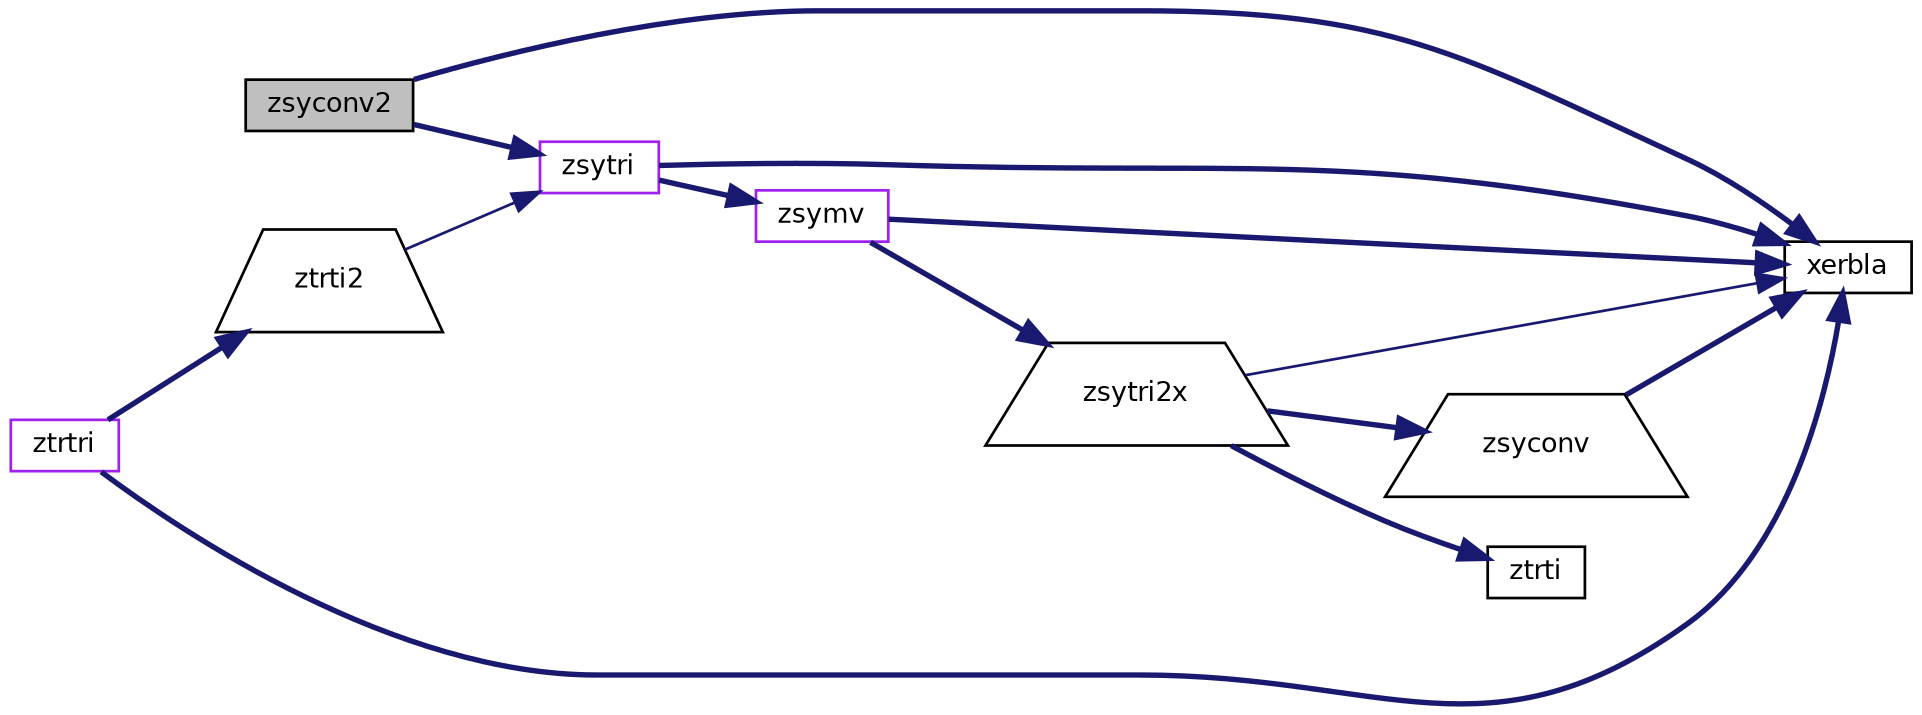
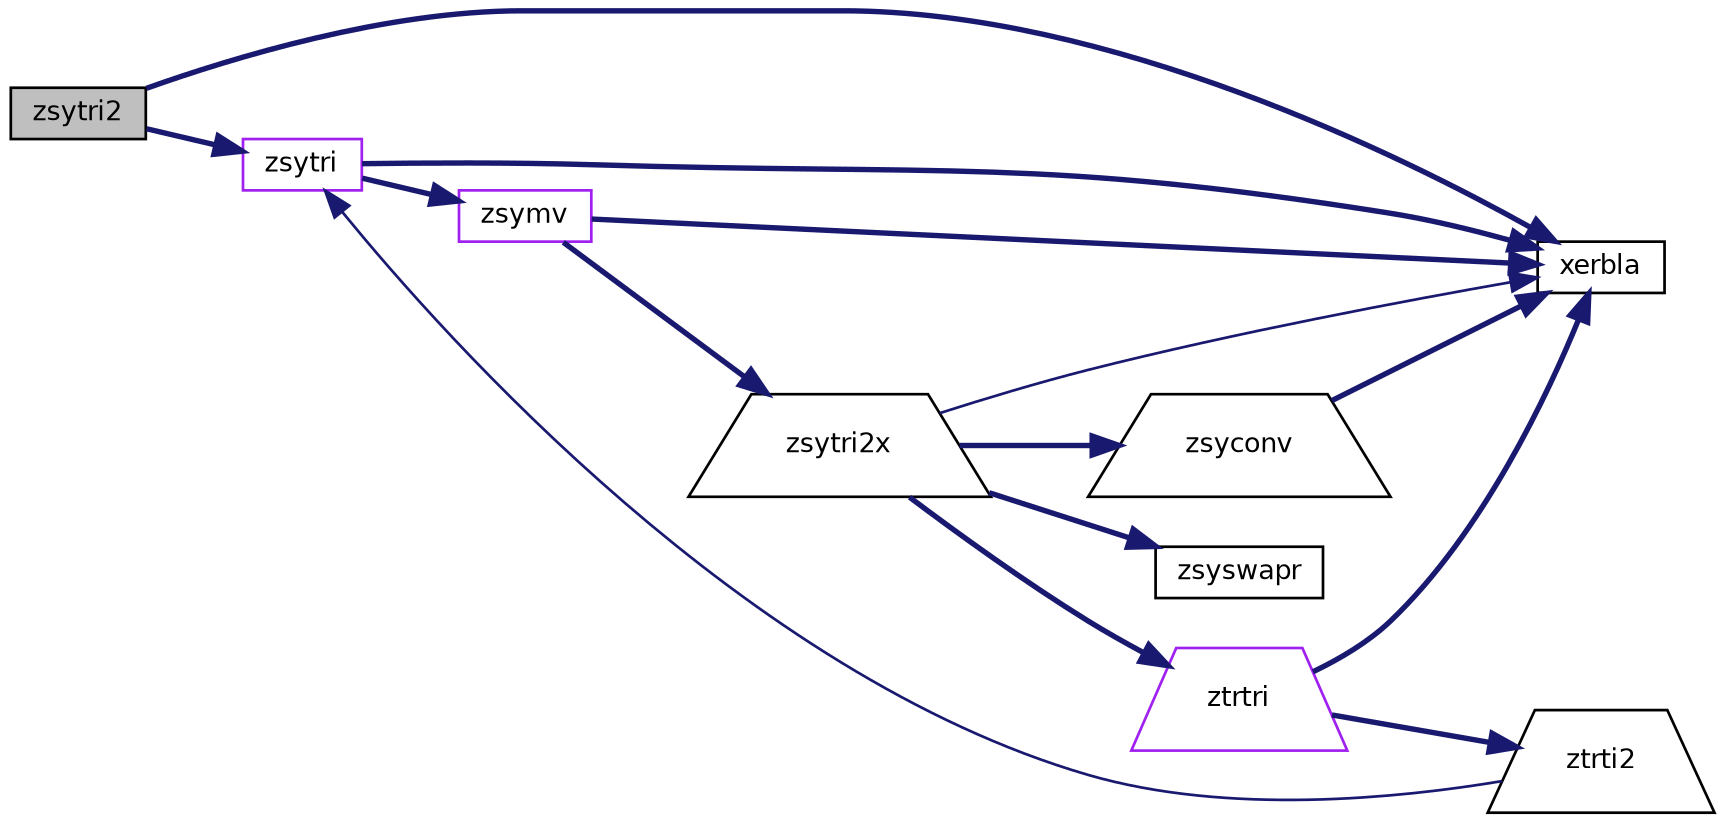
(329, 105) -> (78, 113)
(65, 446) -> (1239, 699)
(1536, 572) -> (1239, 572)
none -> (1024, 579)
